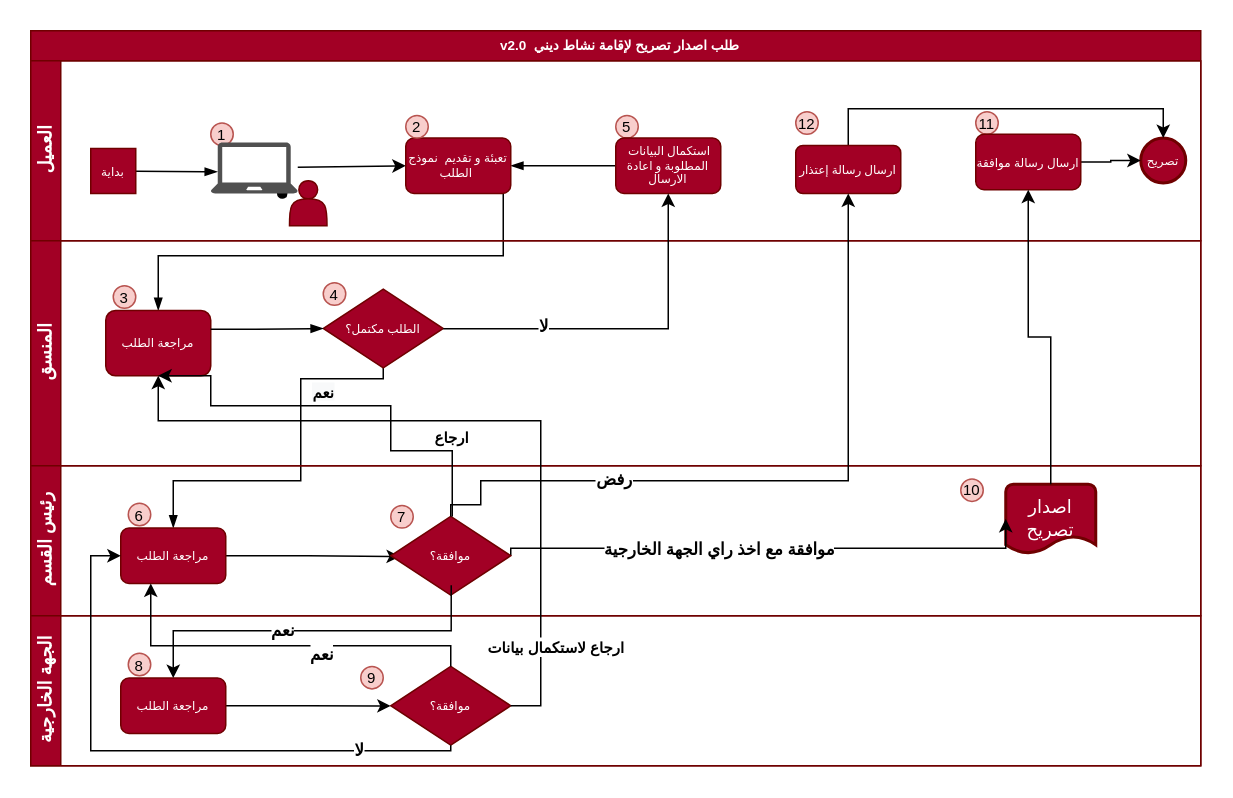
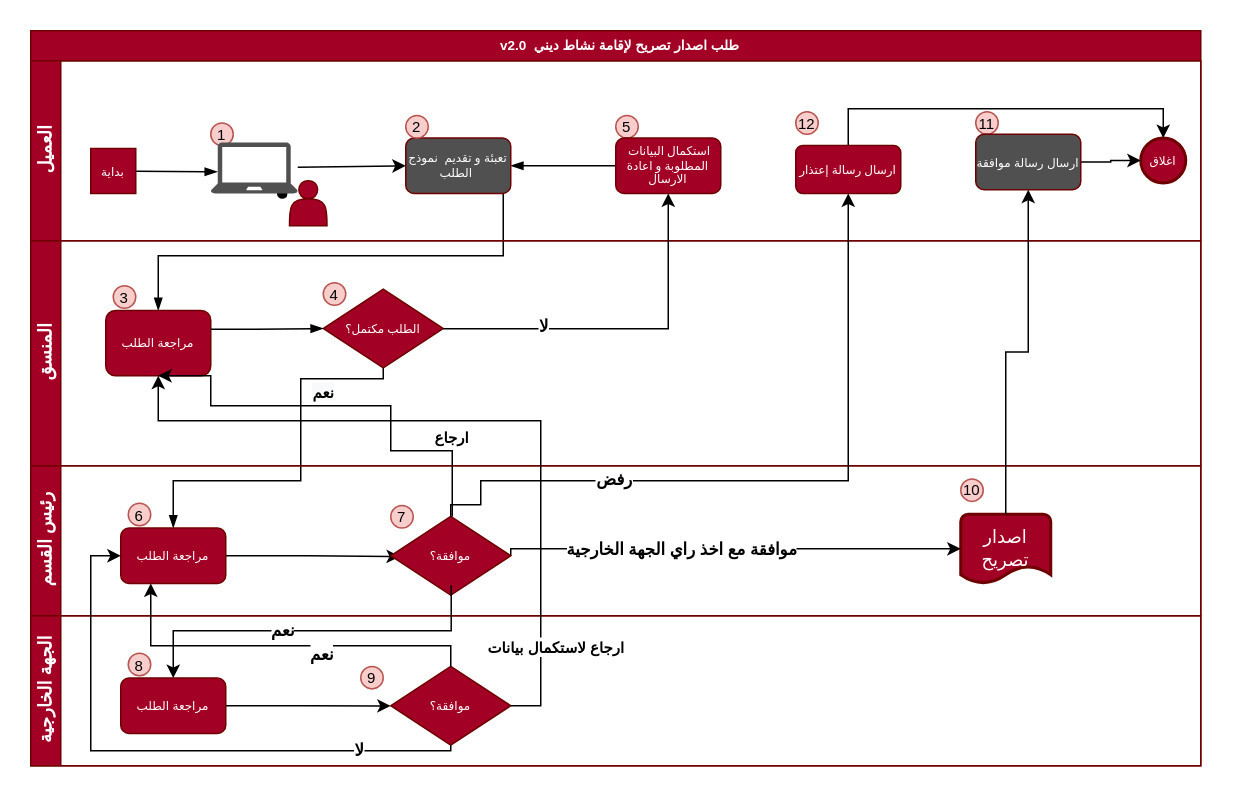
(1163, 161) -> (1163, 161)
(1028, 162) -> (1028, 162)
(458, 166) -> (458, 166)
(1051, 519) -> (1006, 549)
